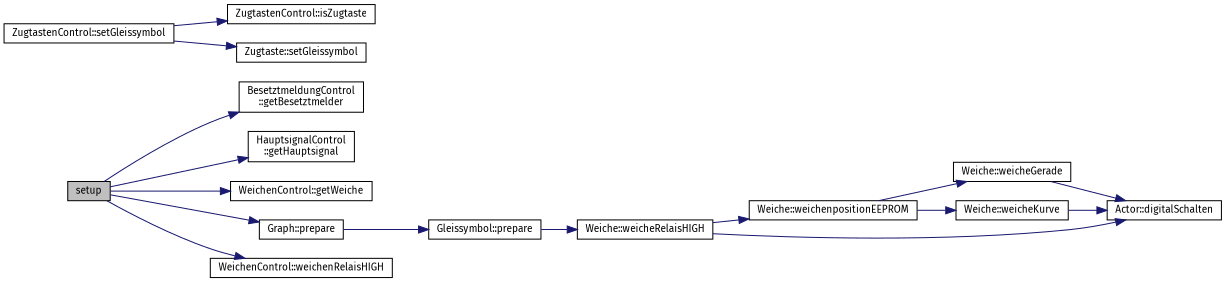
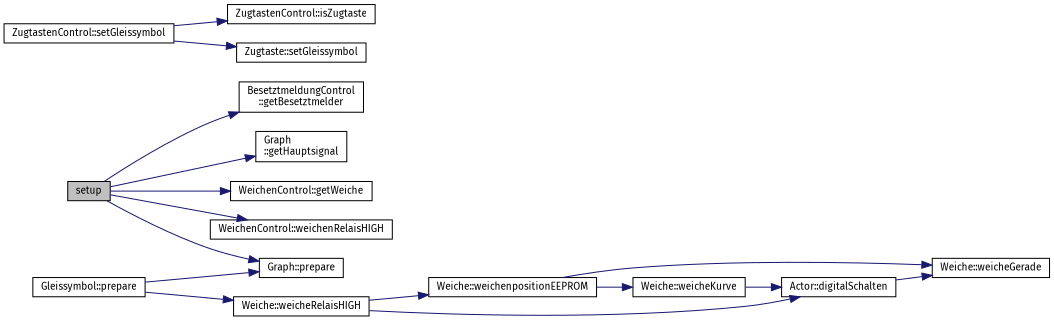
(301, 147) -> (301, 147)
(1083, 190) -> (909, 278)
(381, 230) -> (197, 277)
